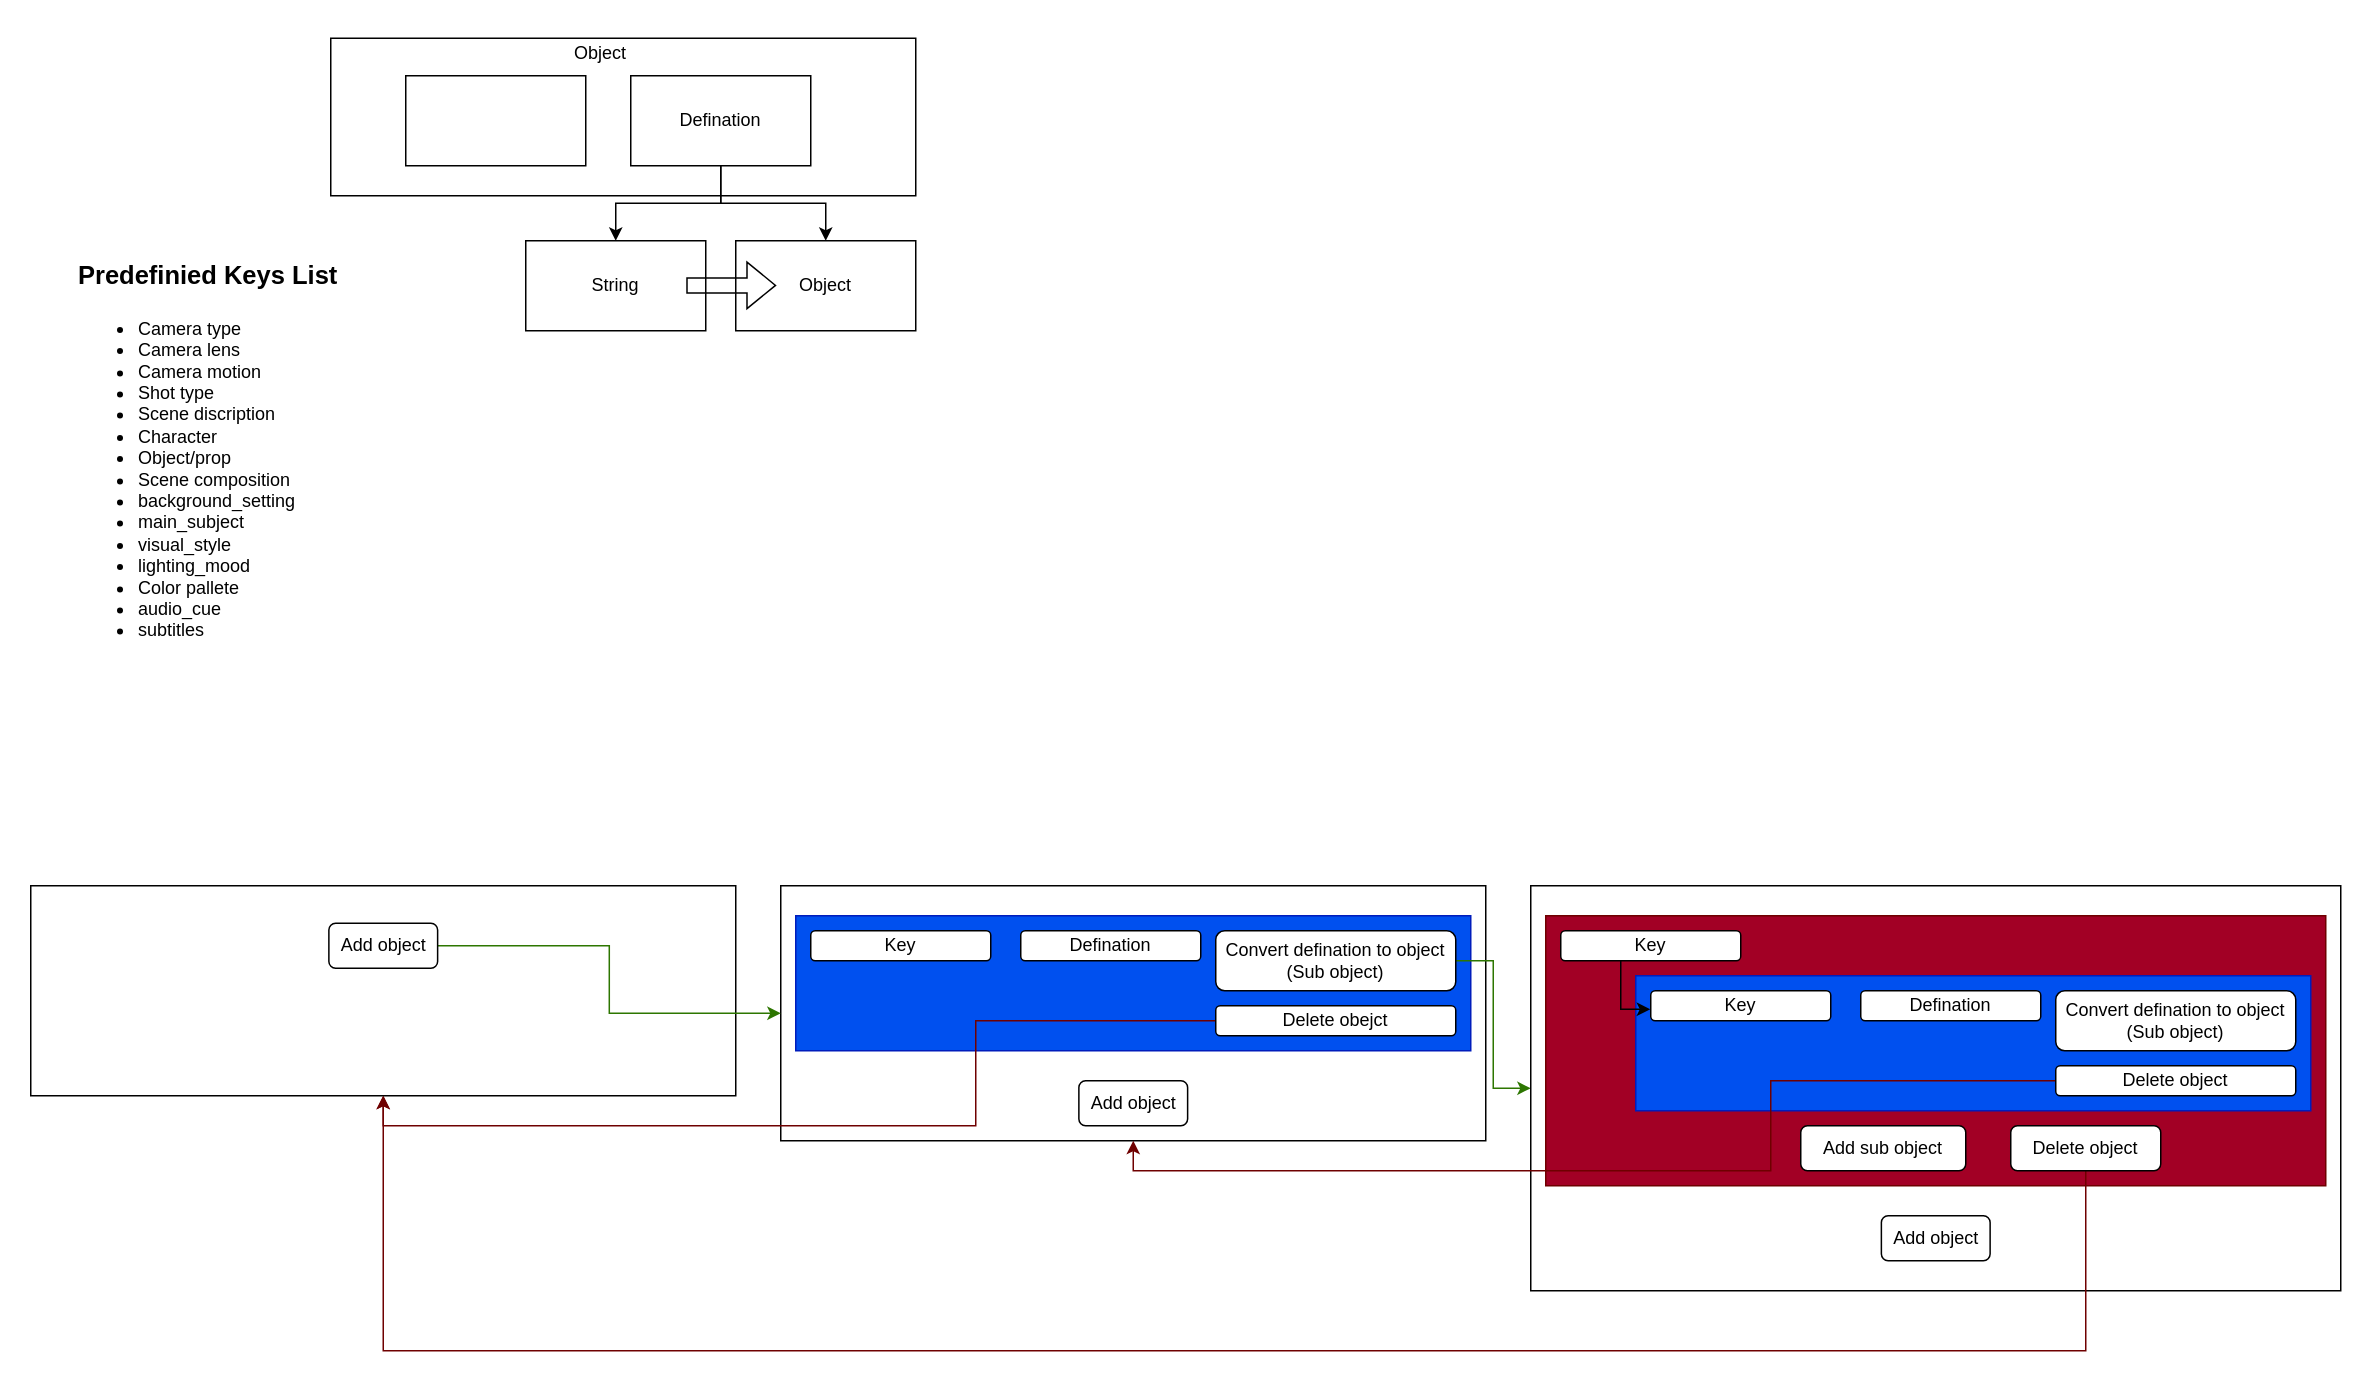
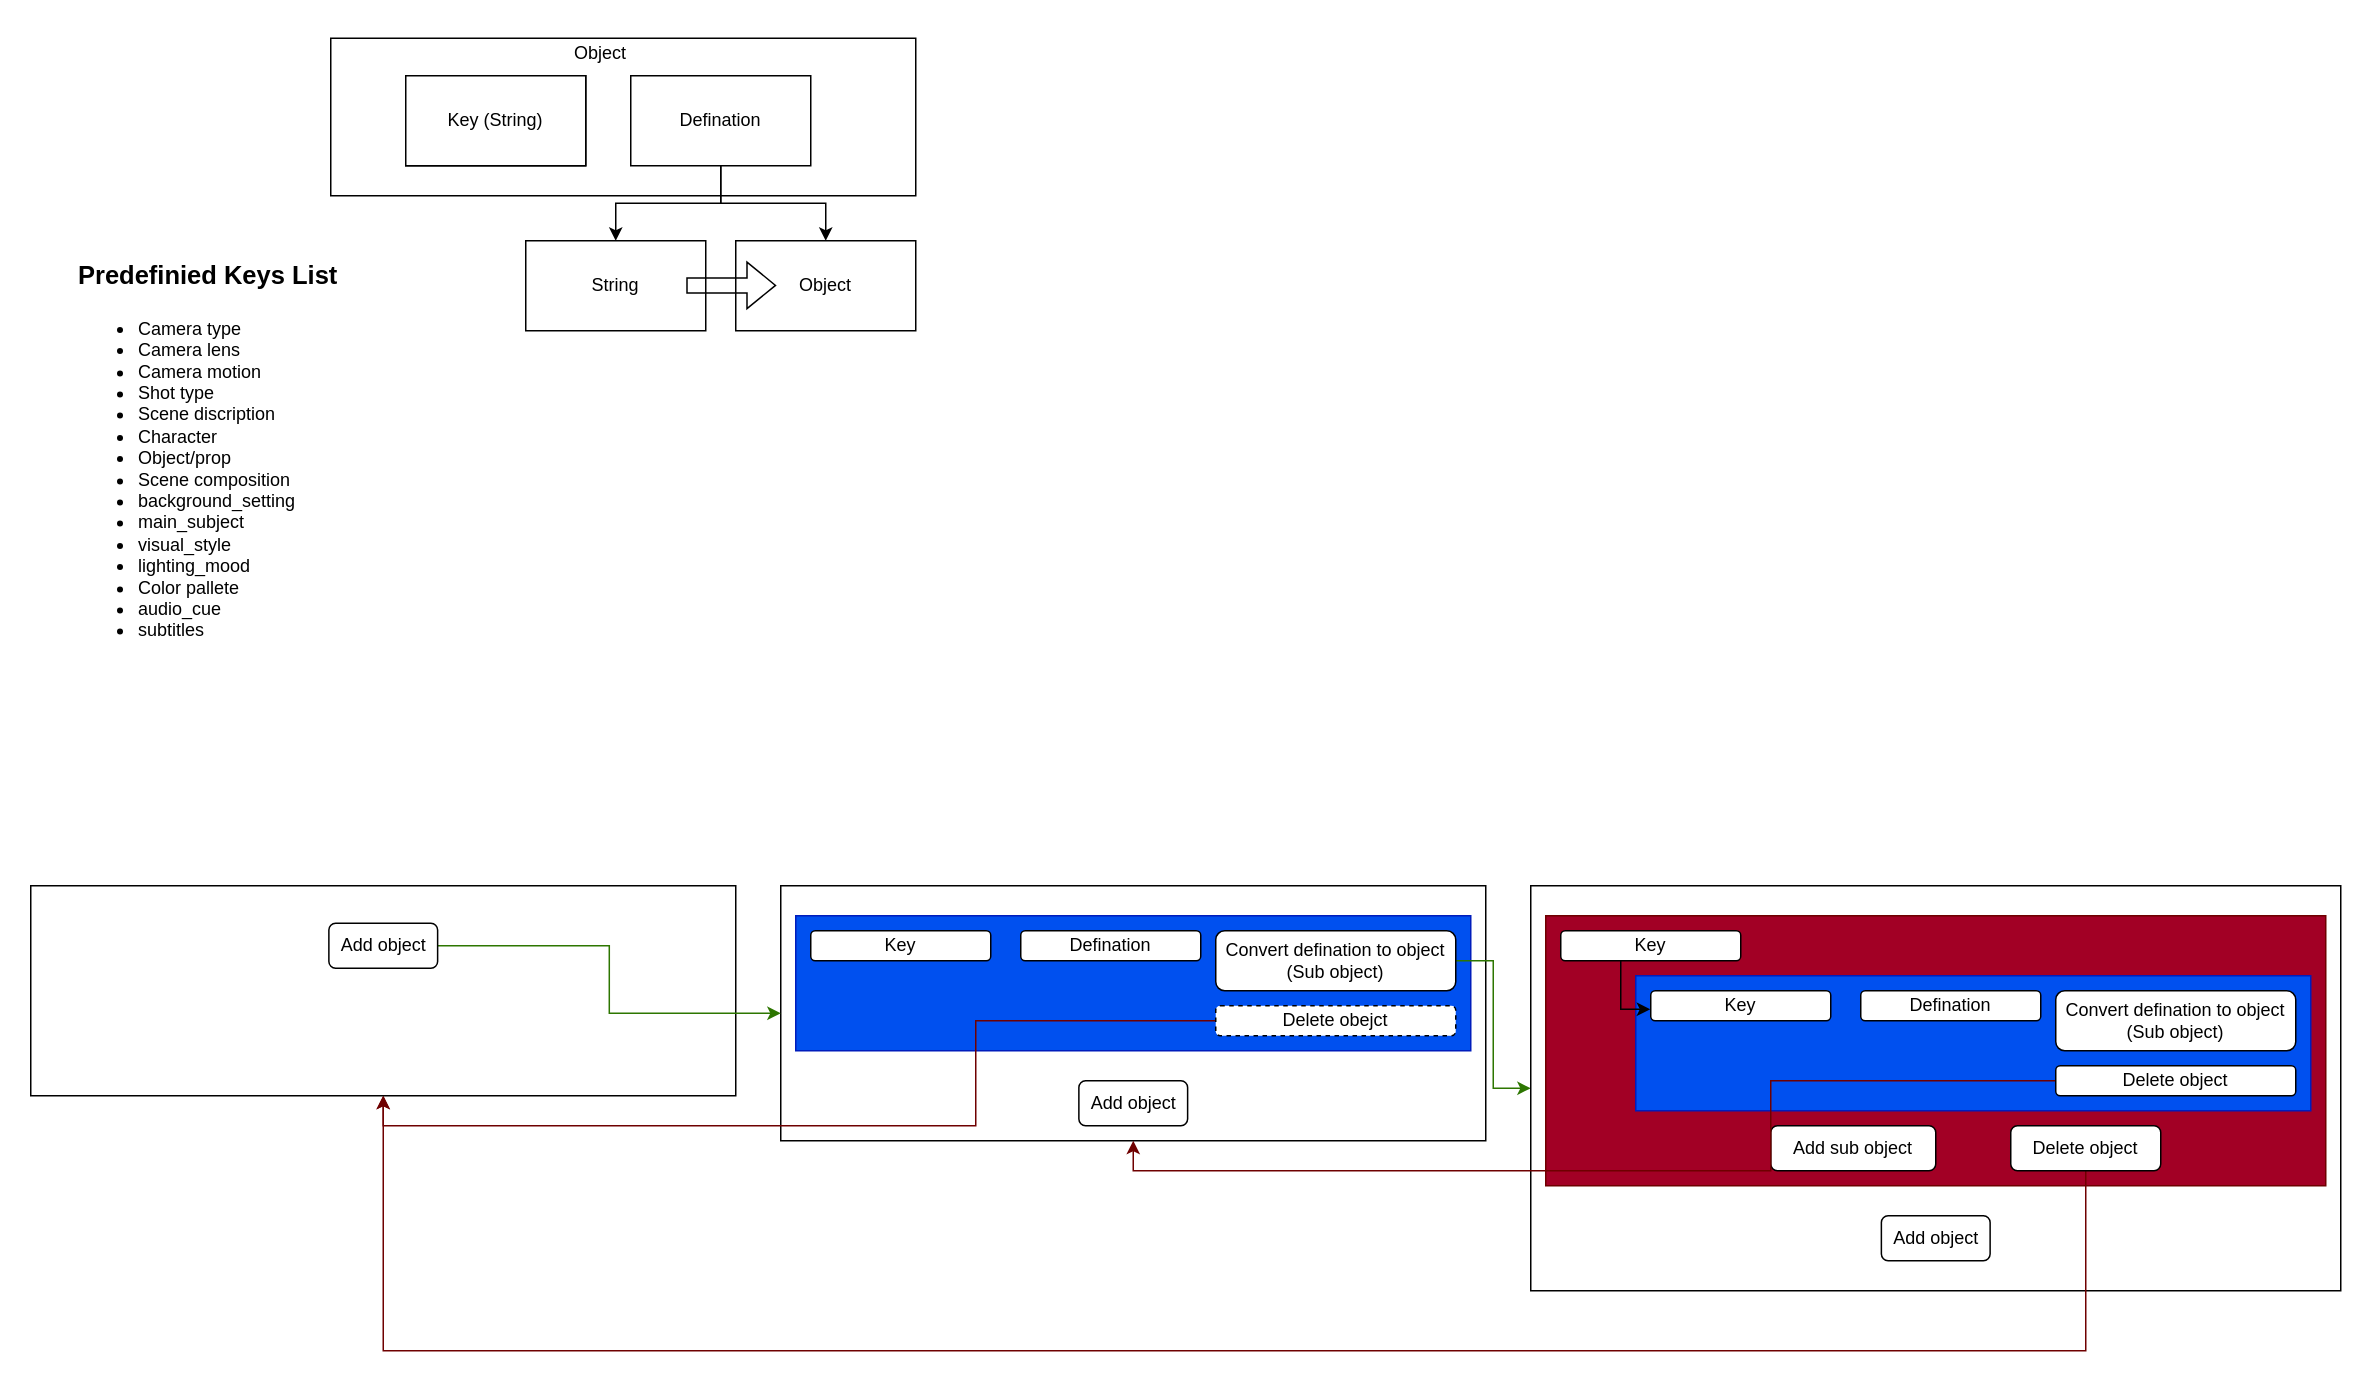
none -> (496, 121)
(1336, 1021) -> (1336, 1021)
(1883, 1148) -> (1853, 1148)
